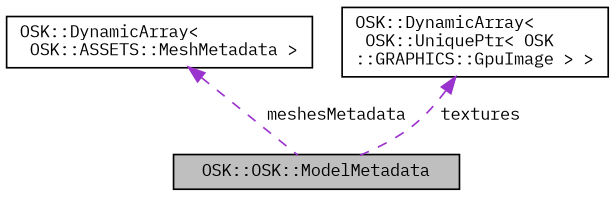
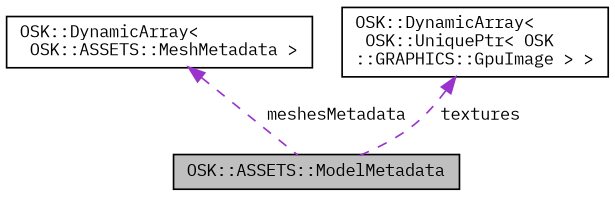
(317, 172) -> (317, 172)
